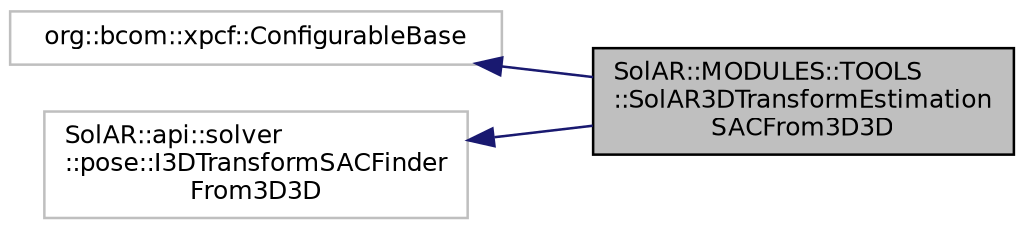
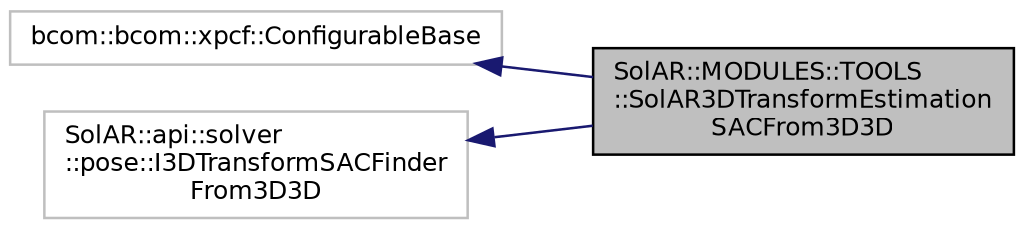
(256, 38) -> (256, 38)
